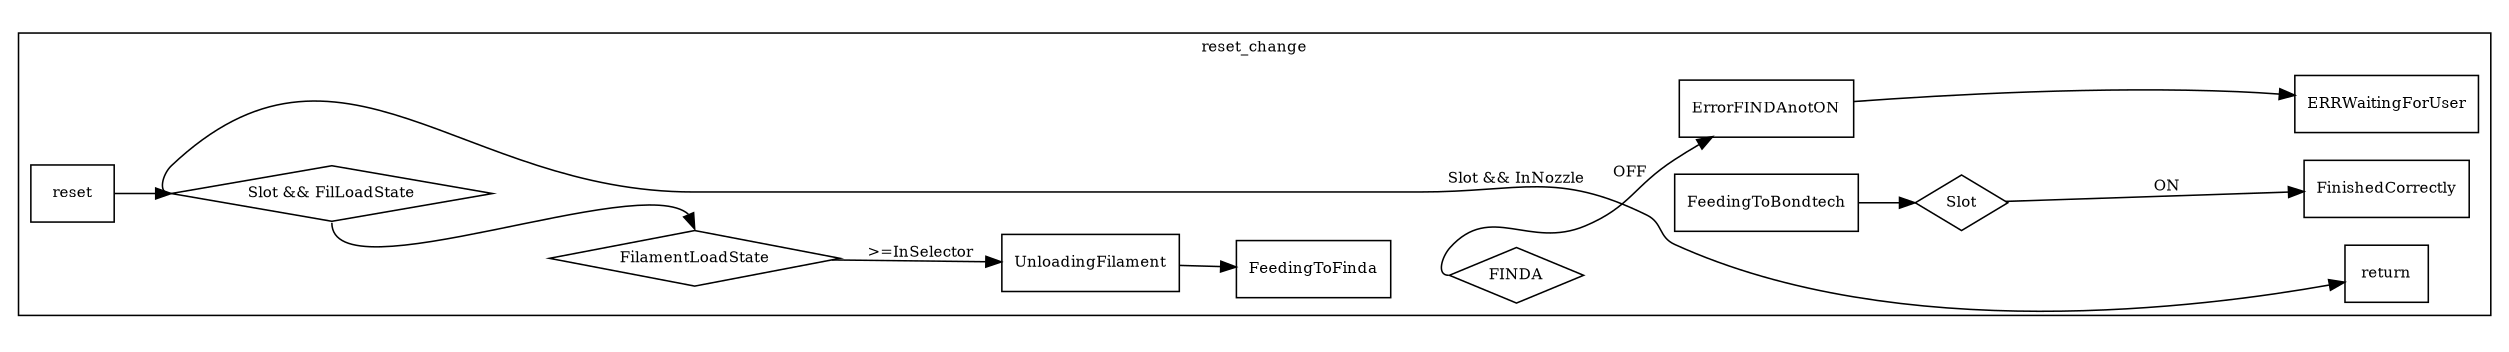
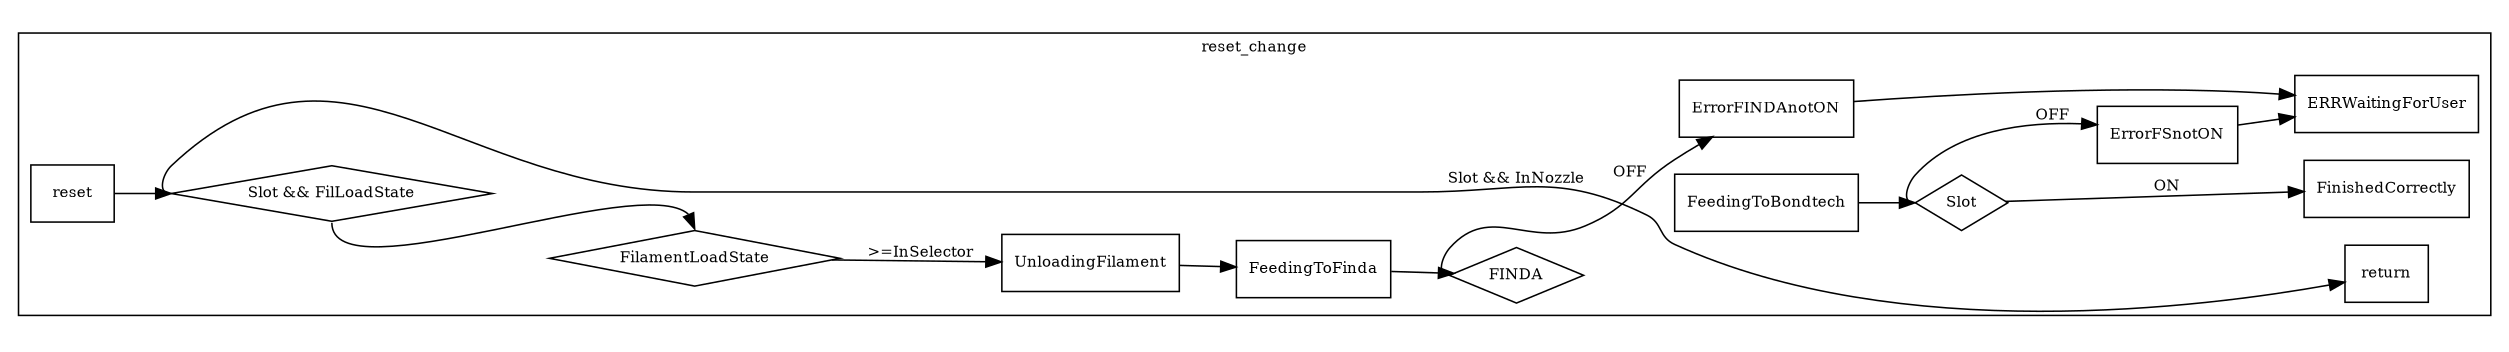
none -> (2168, 135)
none -> (1415, 272)
